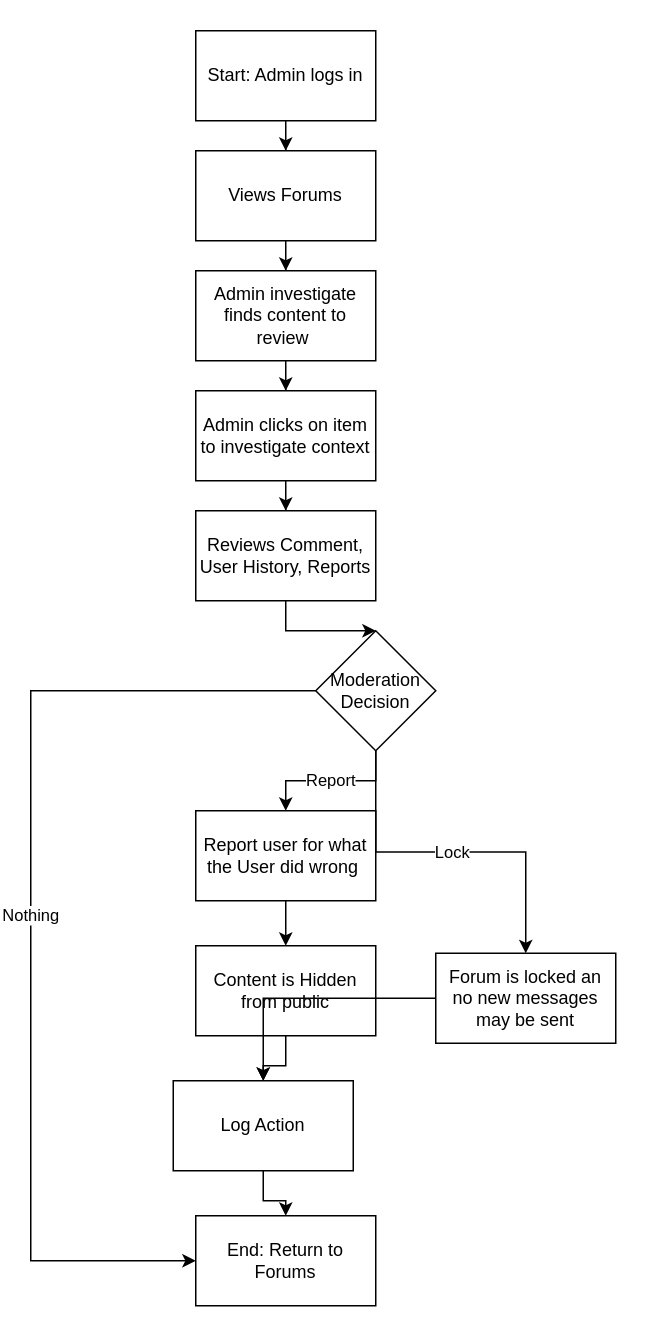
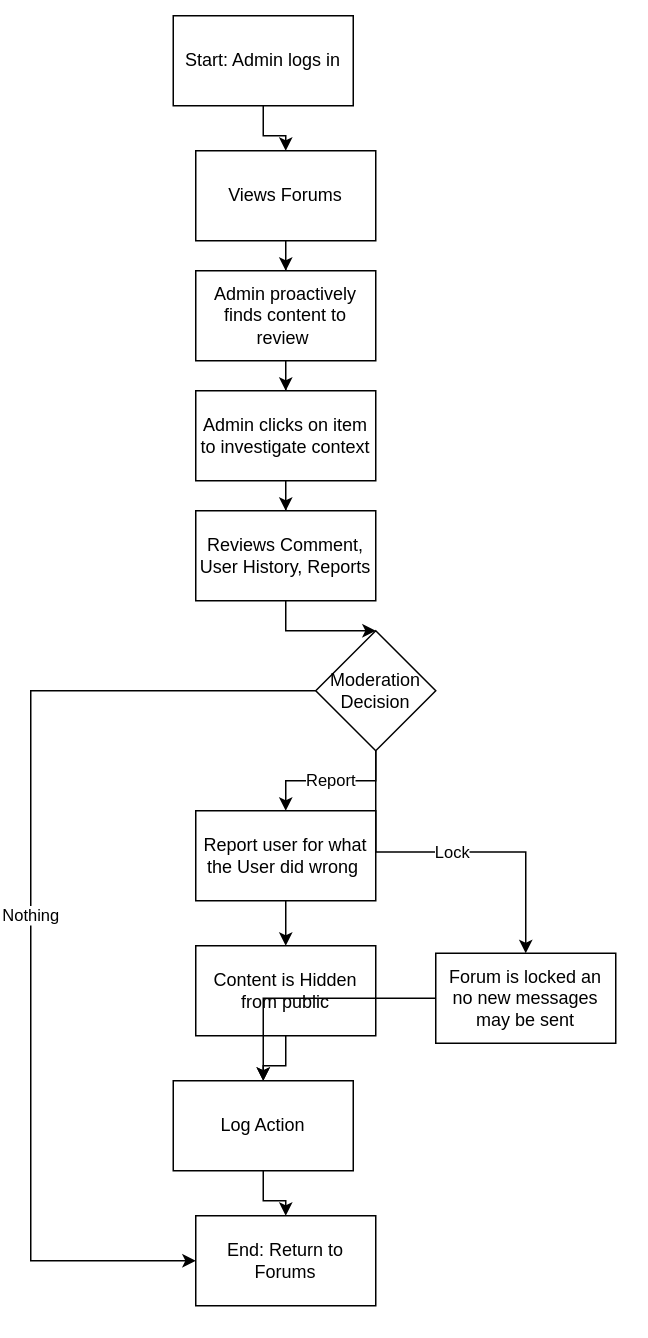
(286, 76) -> (263, 61)
(286, 316) -> (286, 316)
